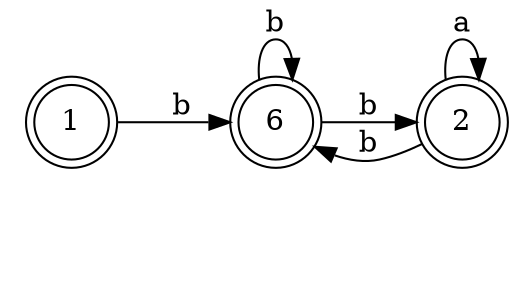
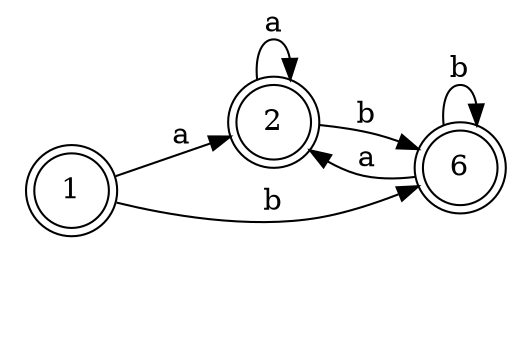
(369, 107) -> (367, 159)
none -> (163, 160)
